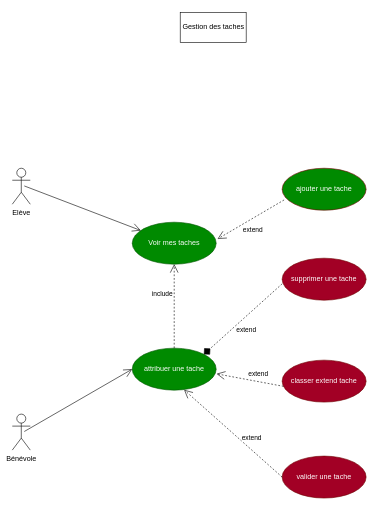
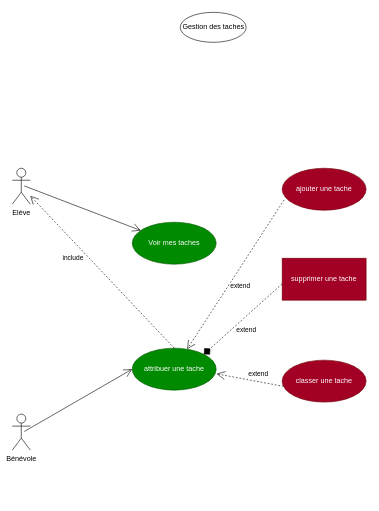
(213, 27) -> (213, 27)
(324, 189) -> (324, 189)
(251, 219) -> (229, 285)
(324, 279) -> (324, 279)
(174, 306) -> (102, 272)
(324, 381) -> (324, 381)
(252, 451) -> none
(324, 477) -> none
